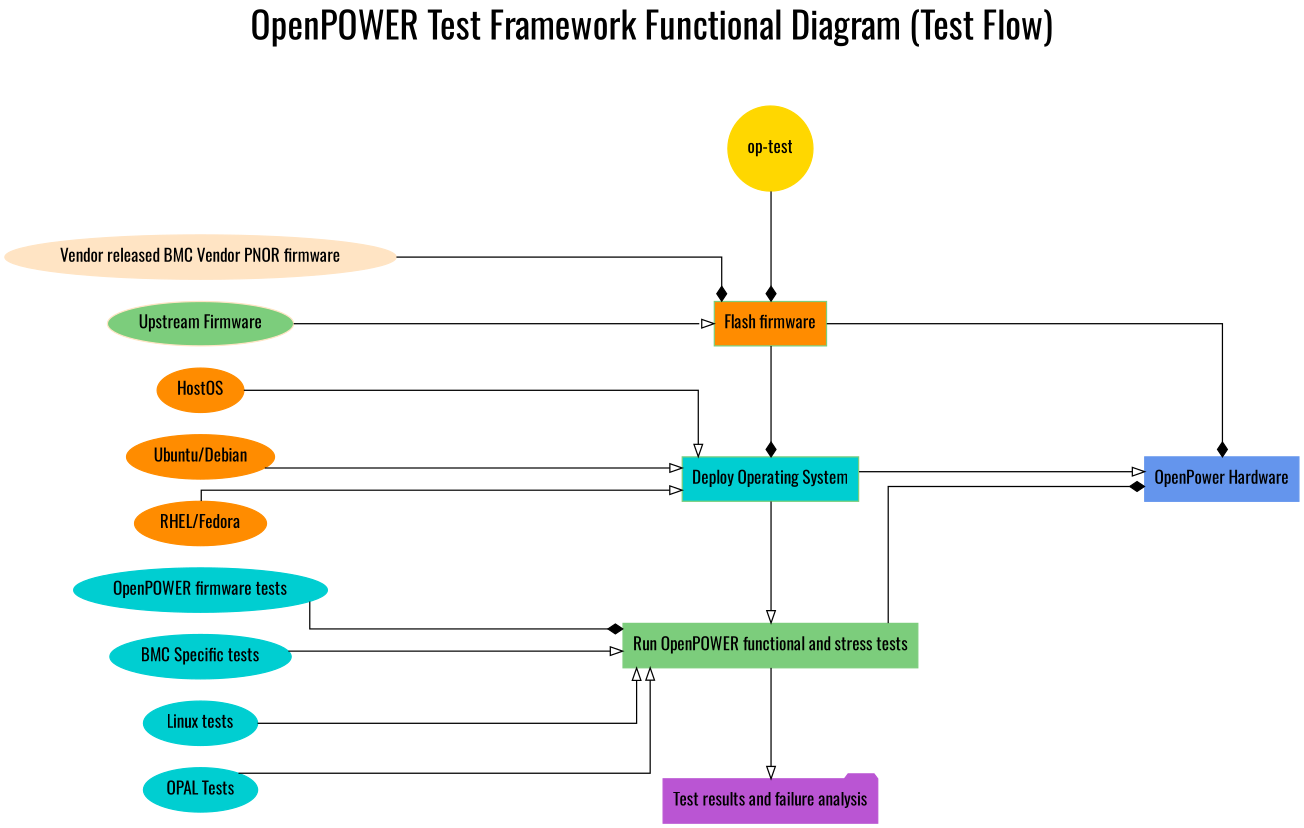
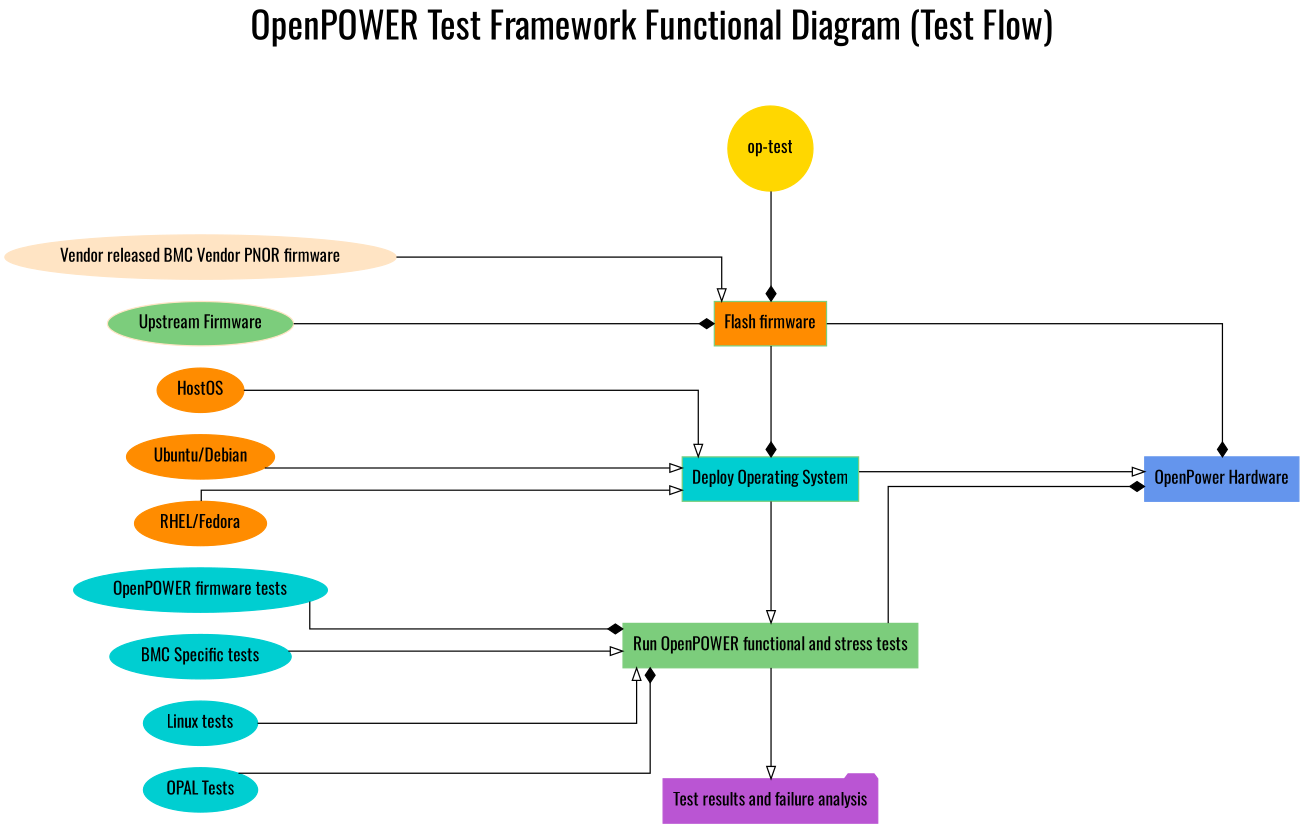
(575, 257) -> (575, 257)
(496, 324) -> (496, 324)
(491, 773) -> (491, 773)
